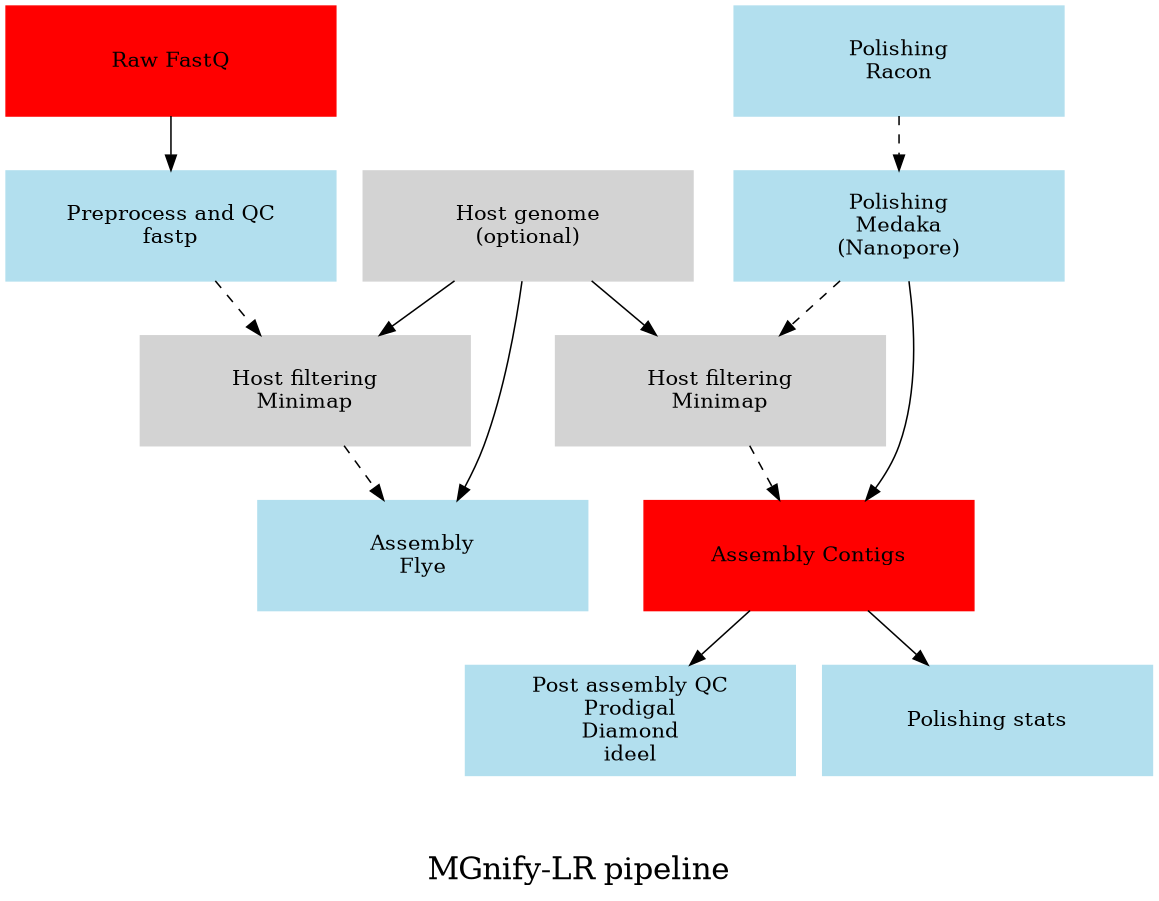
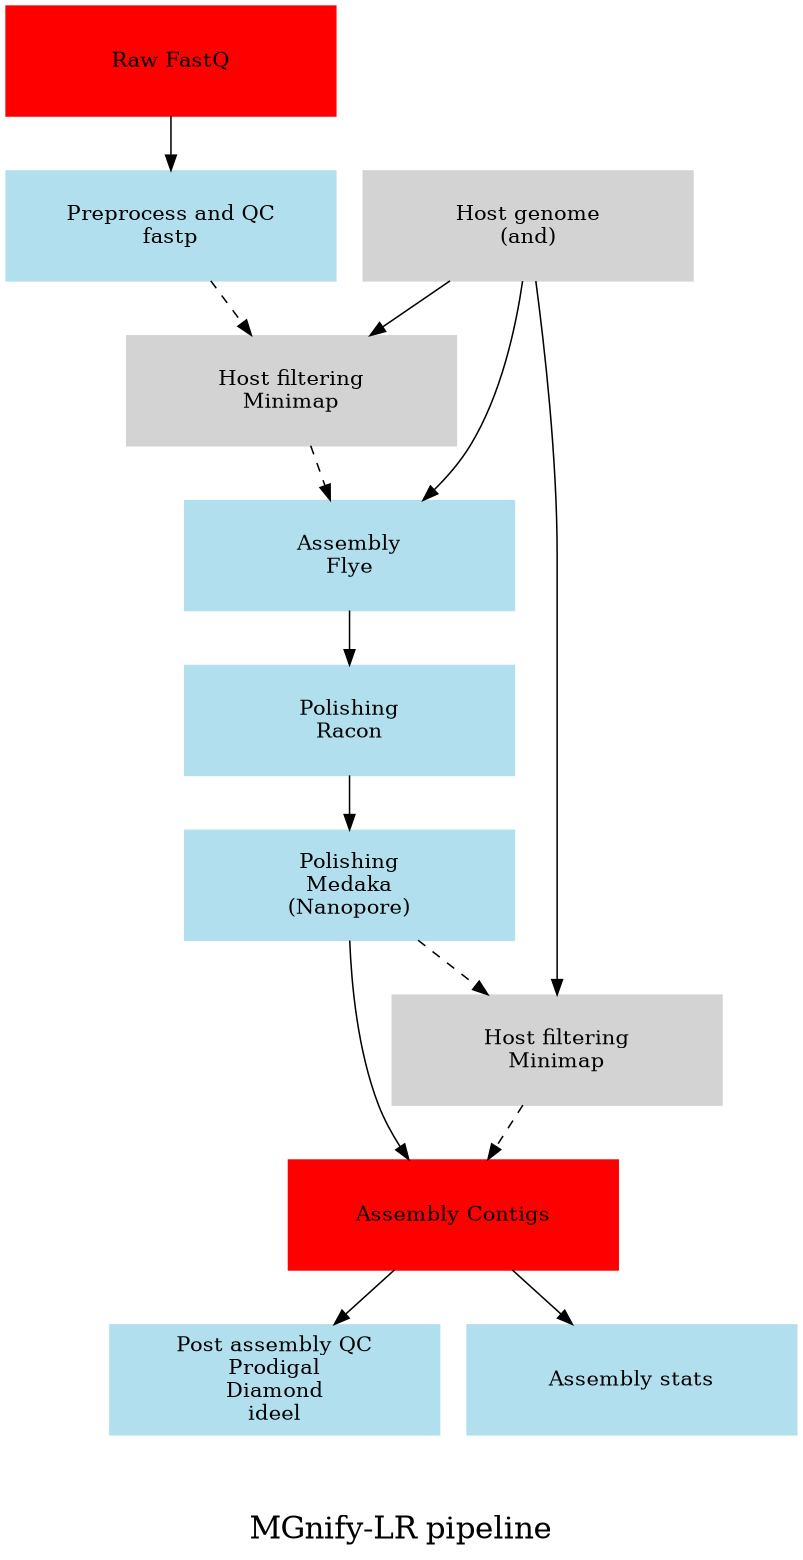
(899, 135) -> (350, 795)
(528, 226) -> (528, 226)
none -> (350, 630)
(988, 720) -> (632, 1380)
